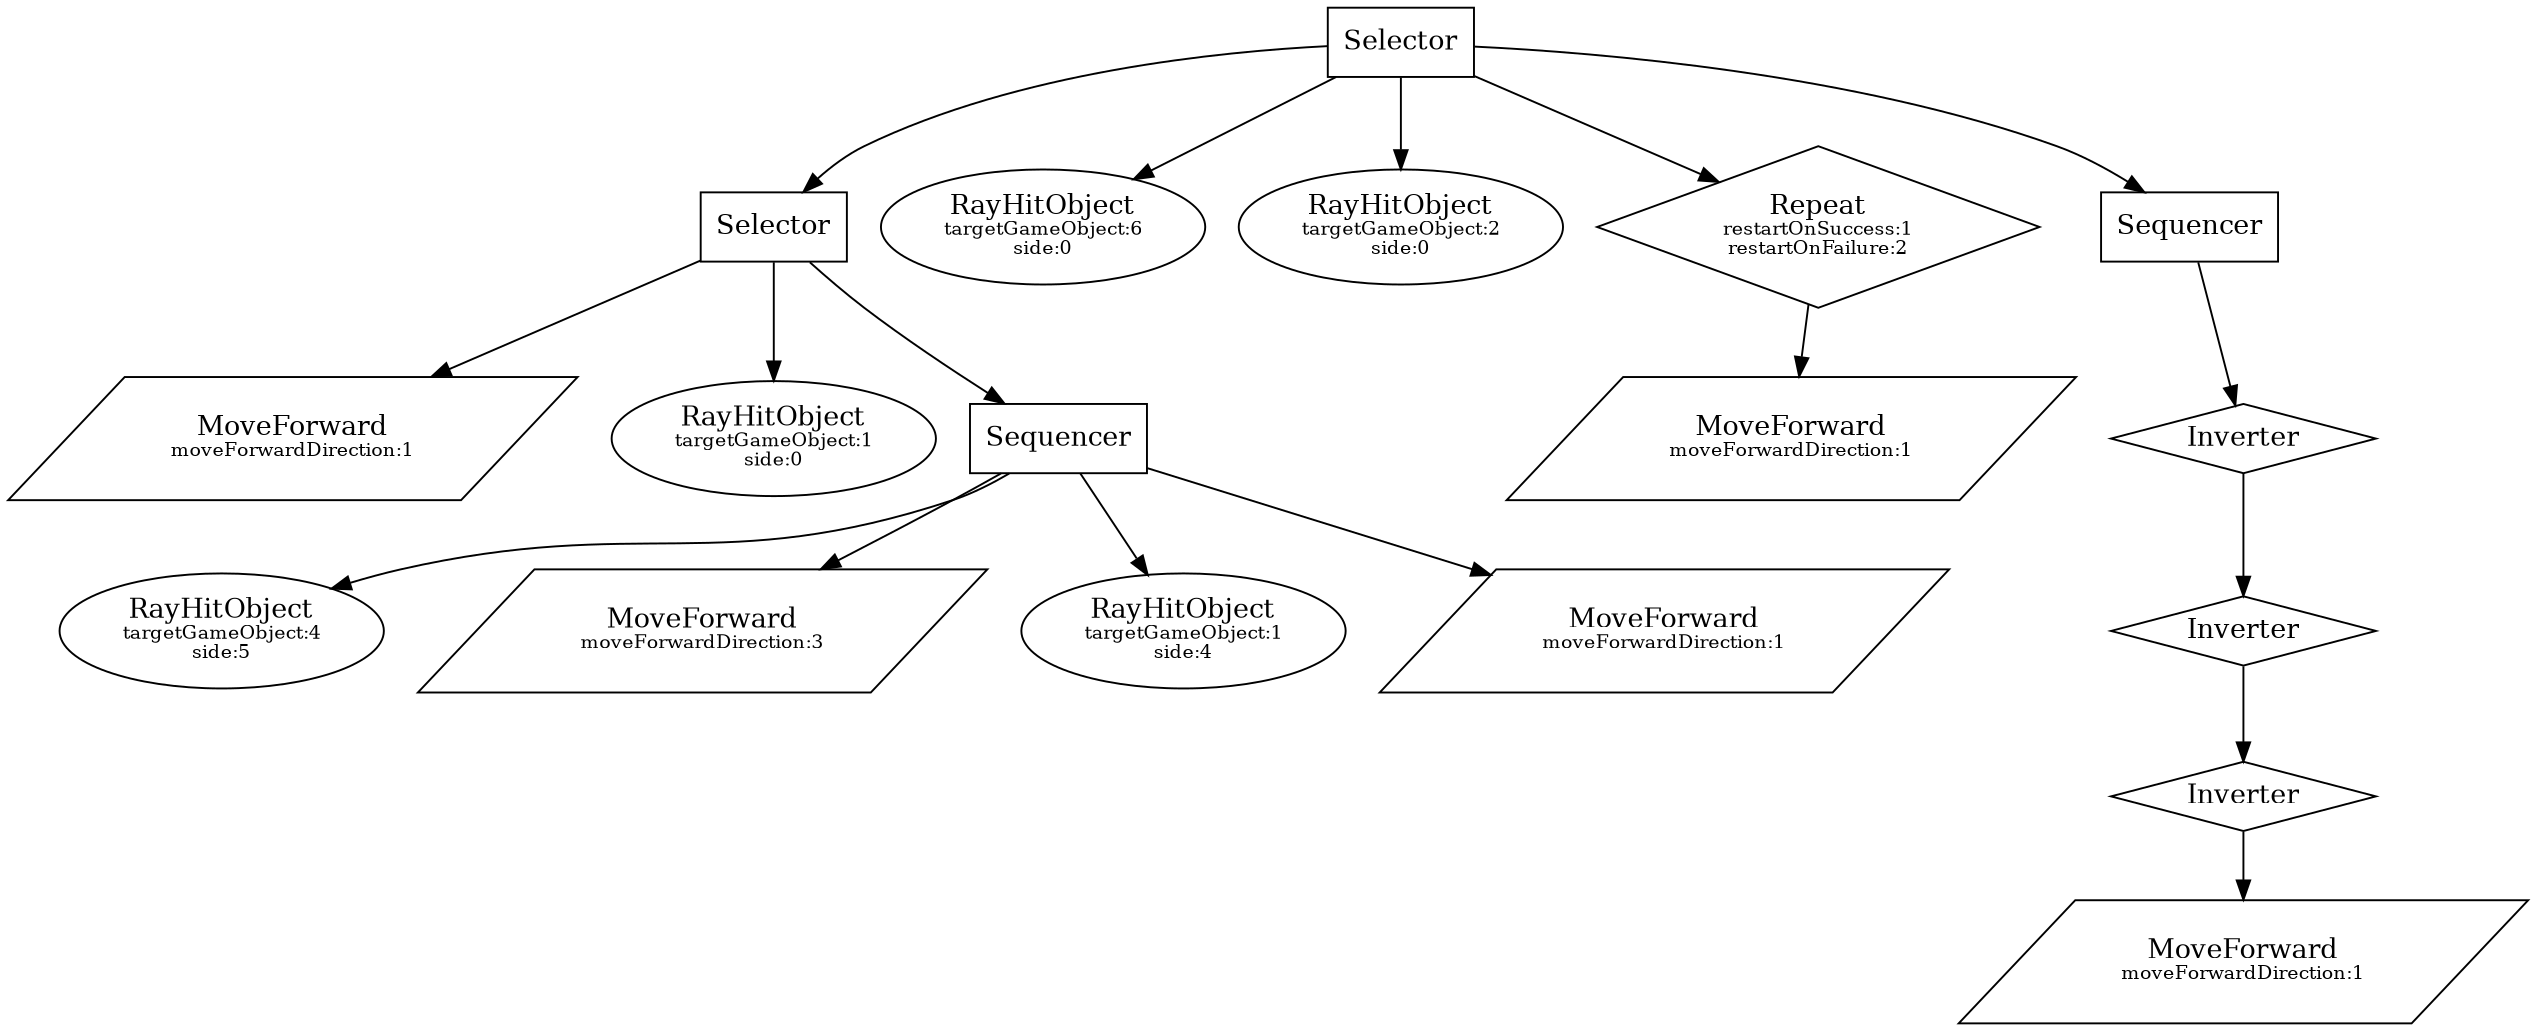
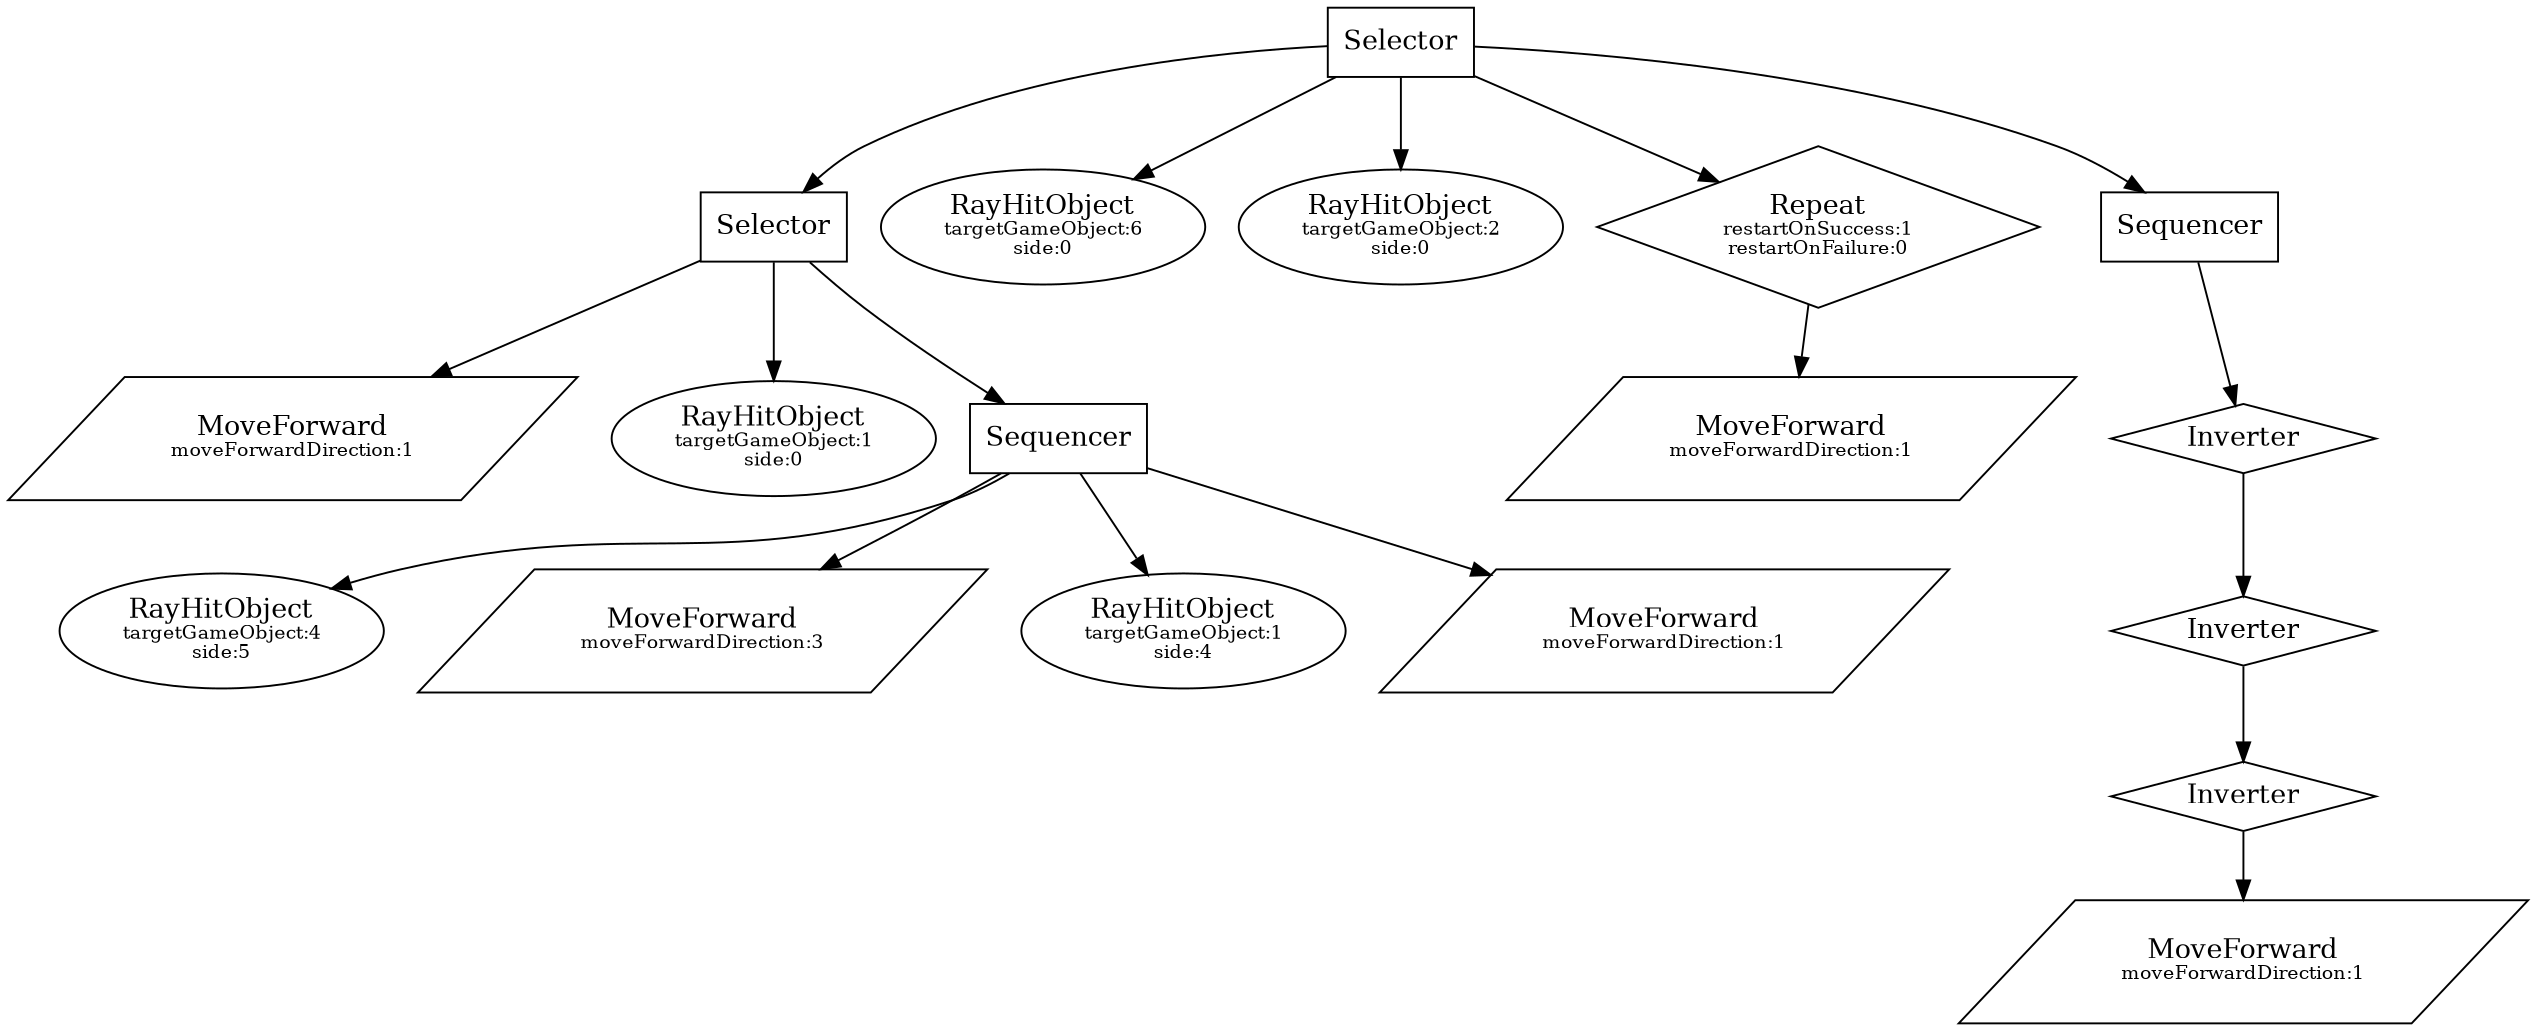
(1818, 248) -> (1818, 248)
